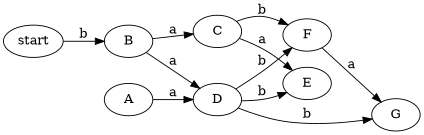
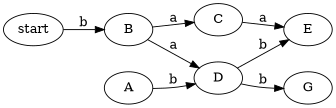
(307, 35) -> none
(173, 93) -> (173, 80)
